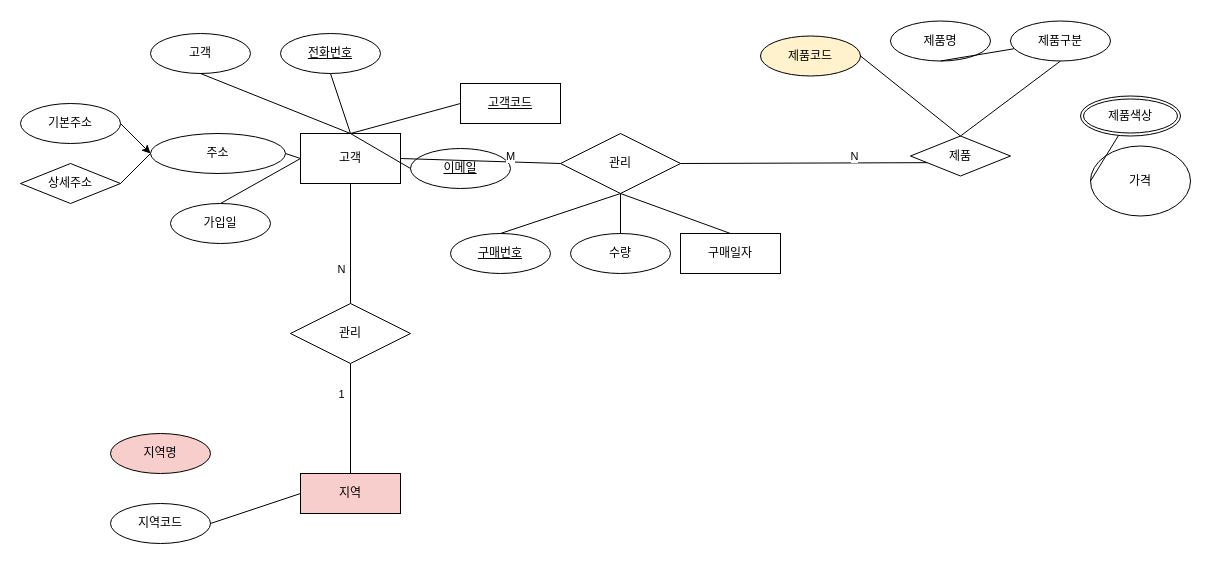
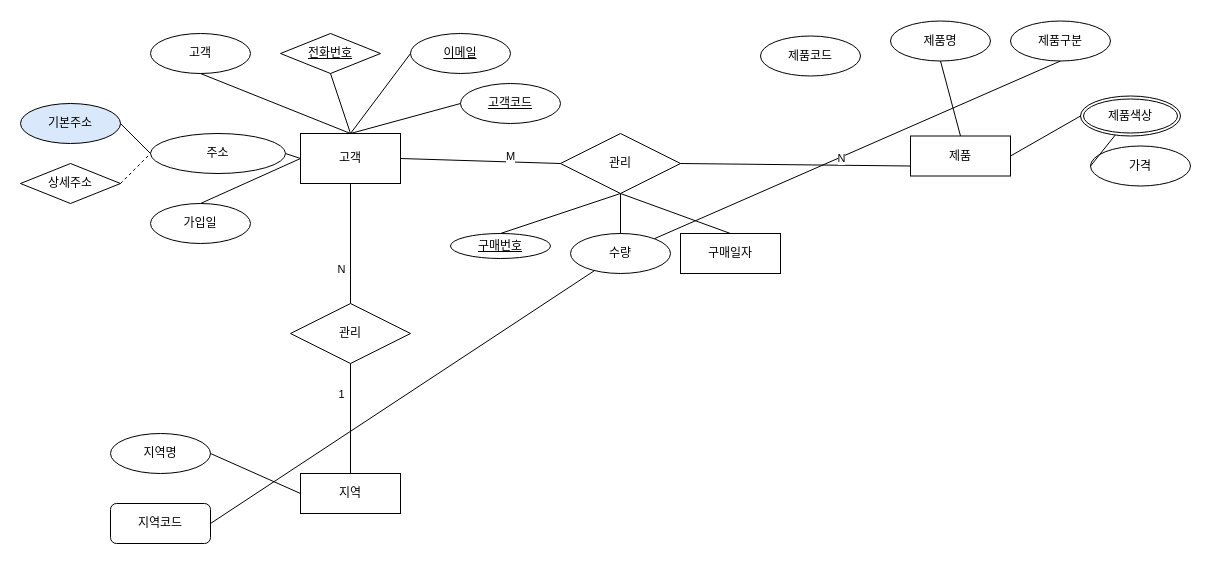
(331, 54) -> (331, 54)
(977, 55) -> (950, 97)
(811, 56) -> (811, 56)
(909, 95) -> none
(1012, 98) -> (946, 111)
(511, 104) -> (511, 104)
(71, 124) -> (71, 124)
none -> (1046, 136)
(145, 148) -> (146, 149)
(961, 156) -> (961, 156)
(136, 168) -> (136, 168)
(461, 169) -> (461, 54)
(1141, 181) -> (1141, 166)
(221, 224) -> (201, 224)
(501, 254) -> (501, 246)
(161, 454) -> (161, 454)
none -> (254, 473)
(351, 494) -> (351, 494)
(255, 509) -> (402, 397)
(161, 524) -> (161, 524)
